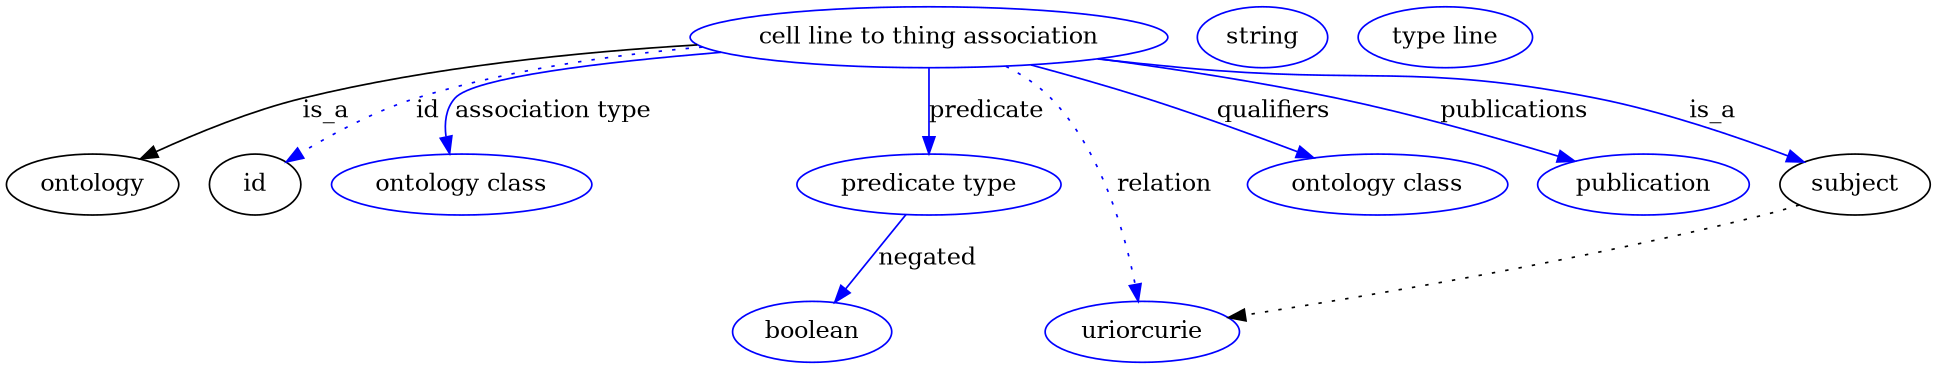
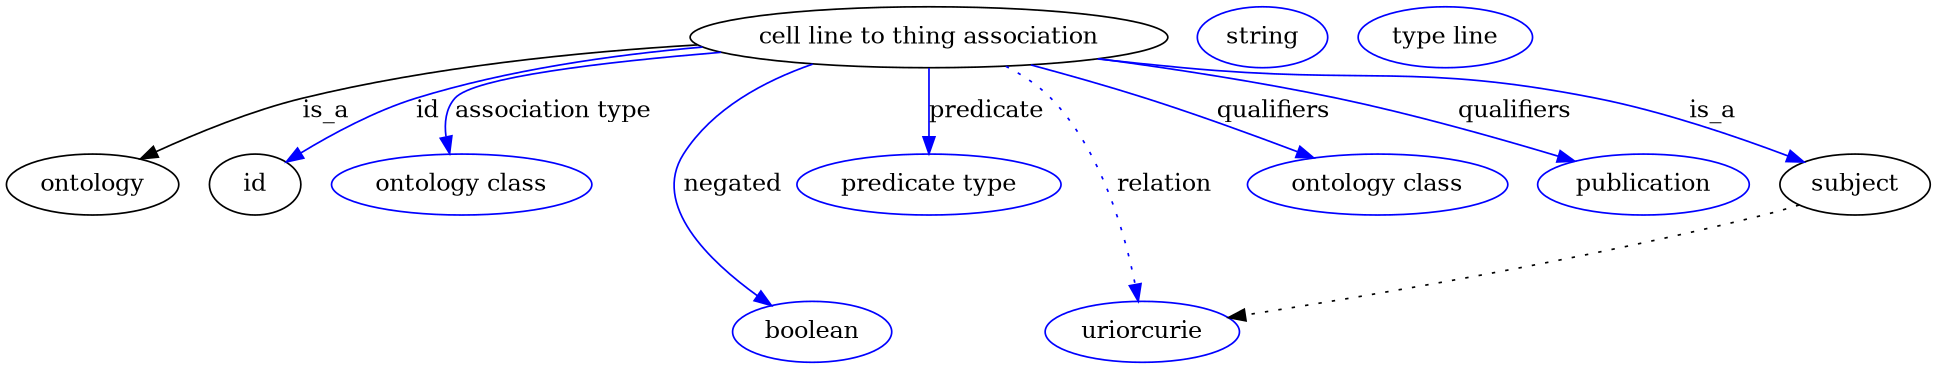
(929, 37) -> (929, 37)
(444, 90) -> (444, 90)
(1515, 111) -> (1515, 111)
(876, 252) -> (680, 161)
